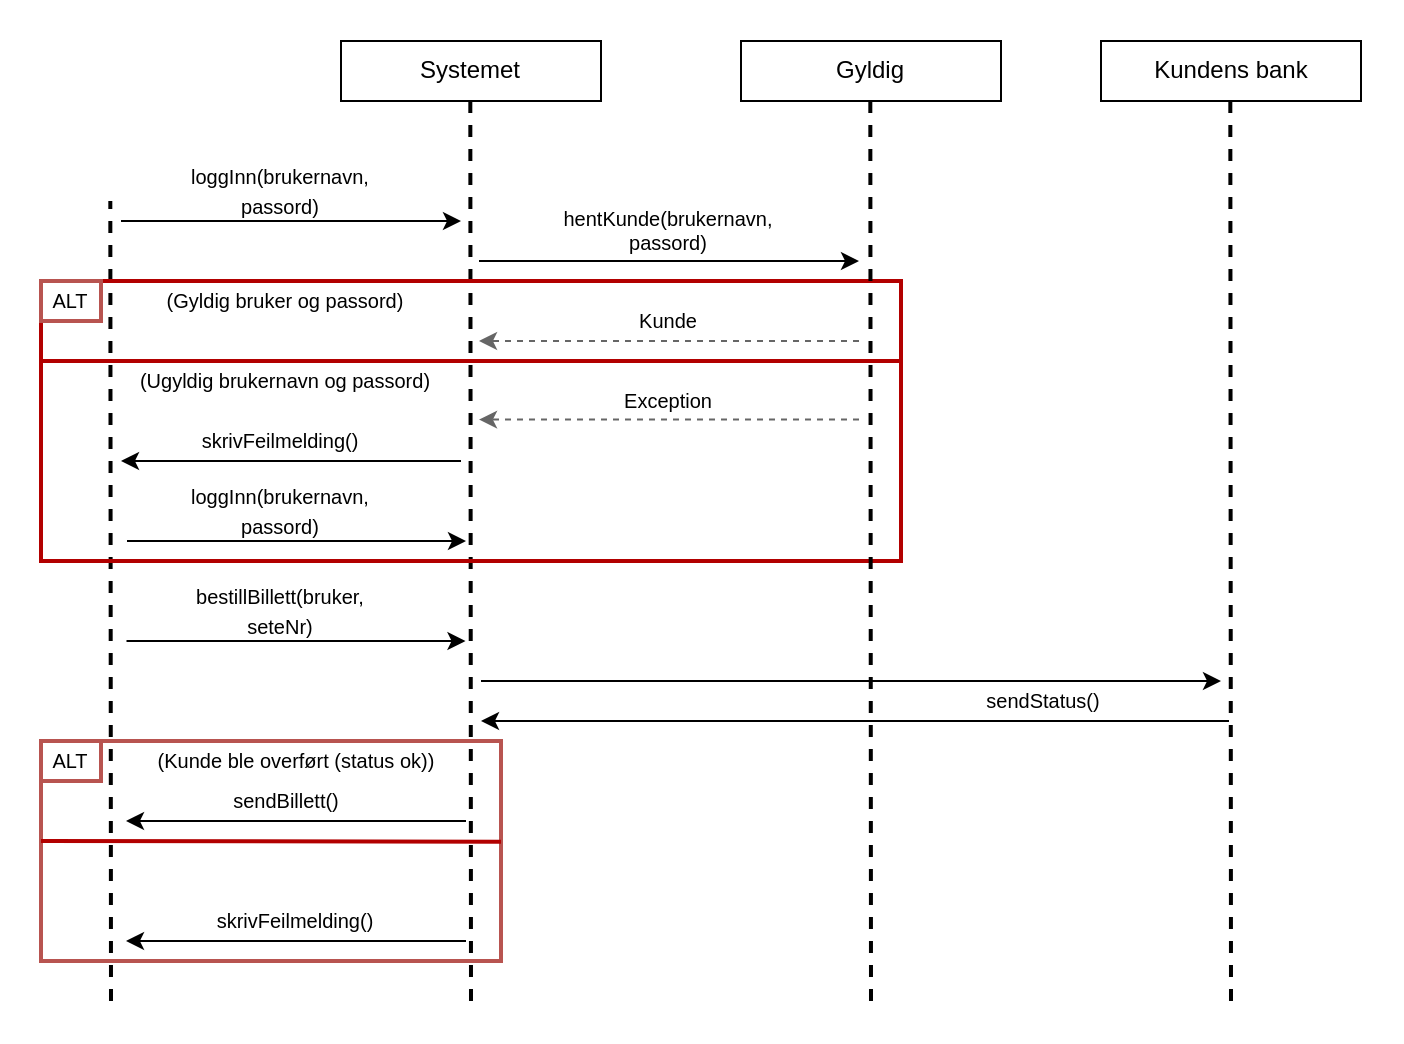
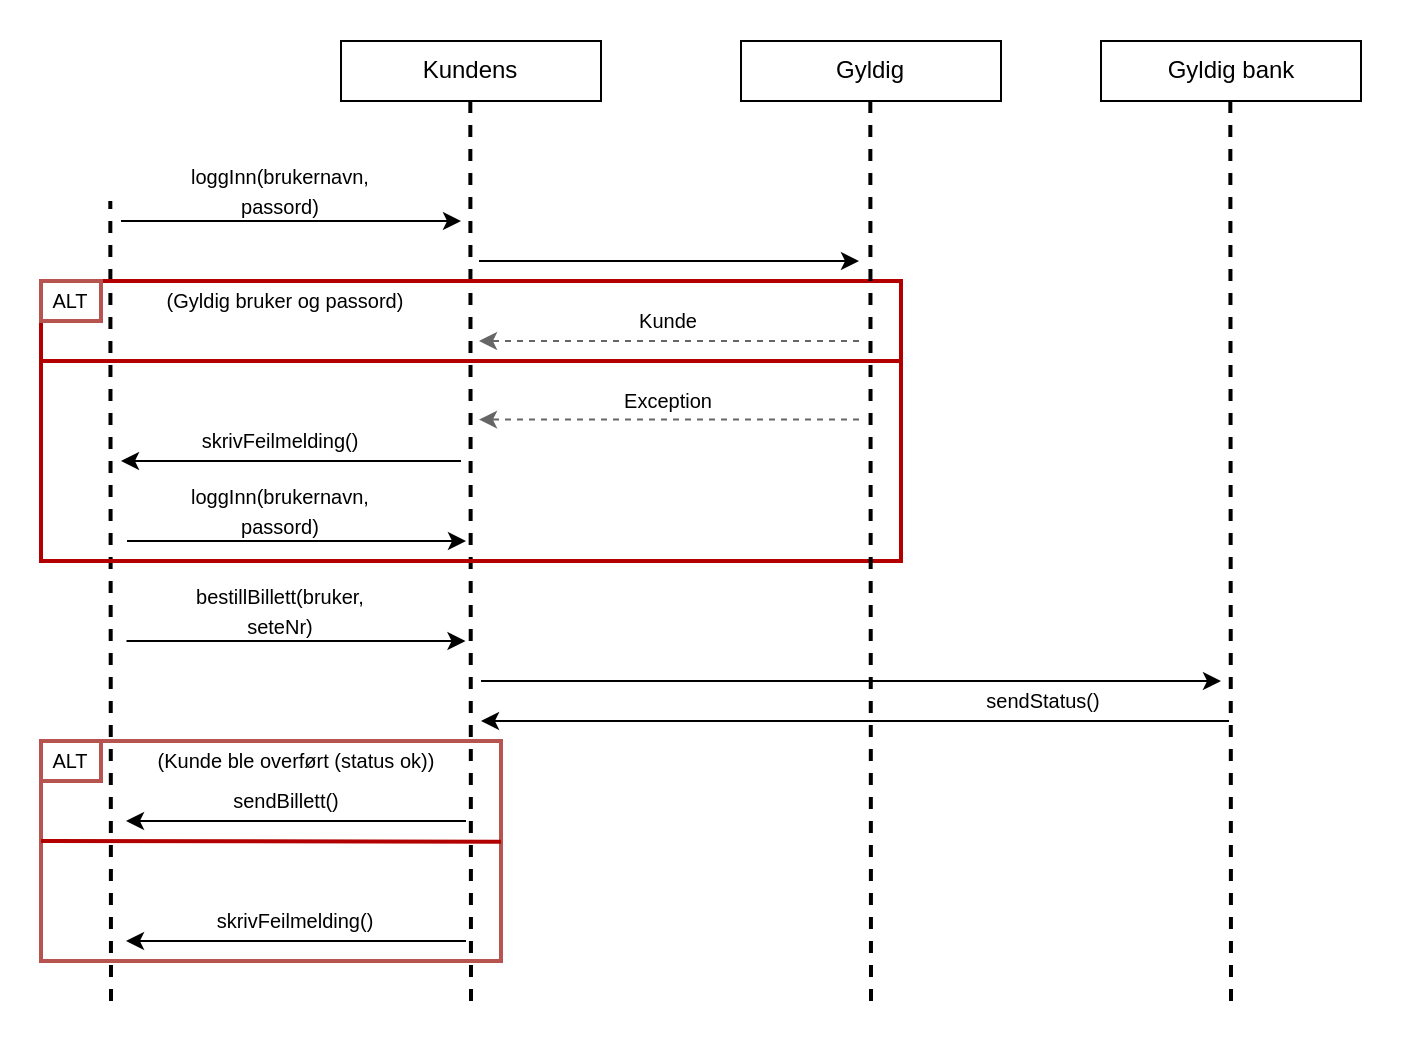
(471, 71) -> (471, 71)
(1232, 71) -> (1232, 71)
(669, 231) -> none
(286, 381) -> none
